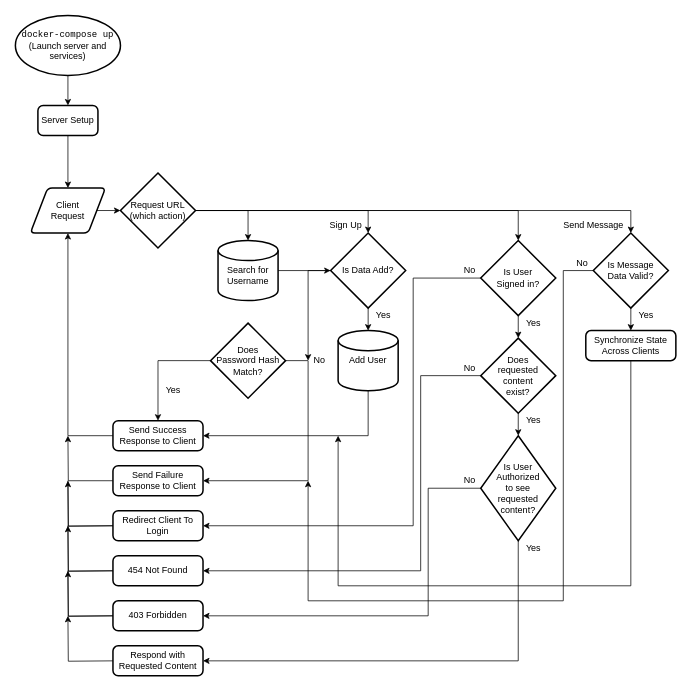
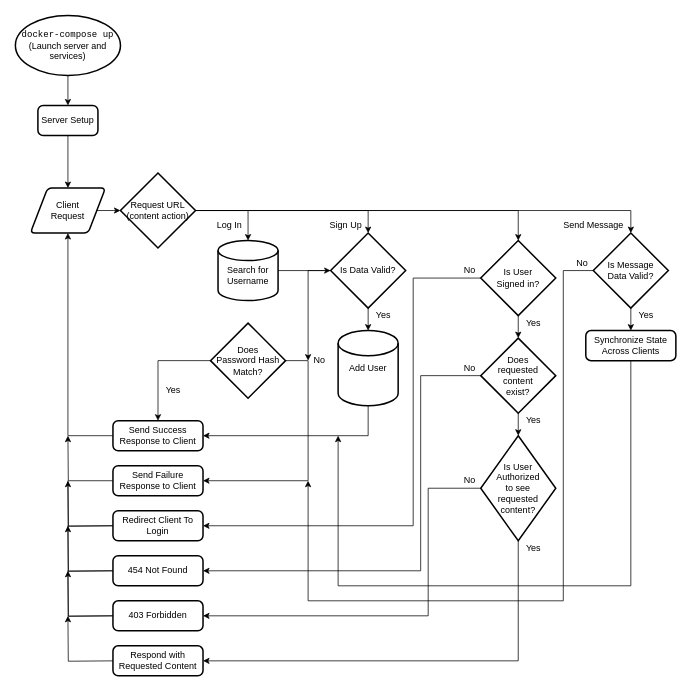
(158, 210) -> (158, 210)
none -> (229, 225)
(368, 270) -> (368, 270)
(368, 360) -> (368, 368)
